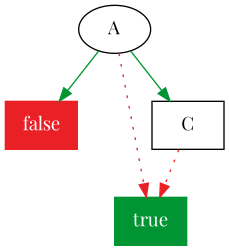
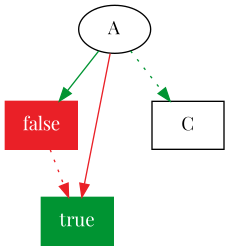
(146, 71) -> (146, 71)
(131, 118) -> (97, 119)
(172, 167) -> (57, 167)
